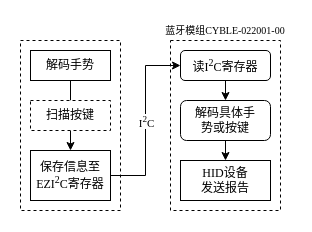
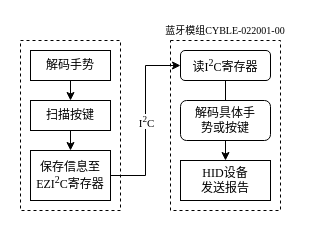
(226, 92) -> (226, 94)
(71, 96) -> (71, 92)
(71, 116) -> (71, 116)
